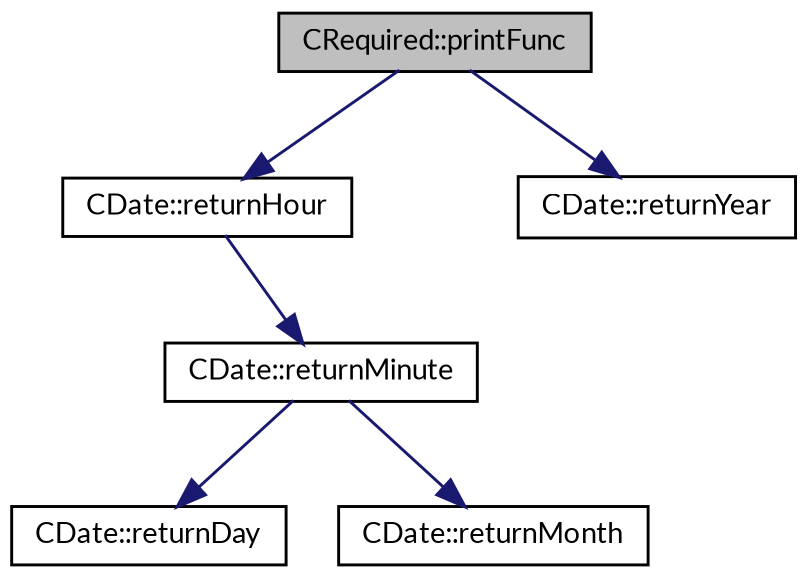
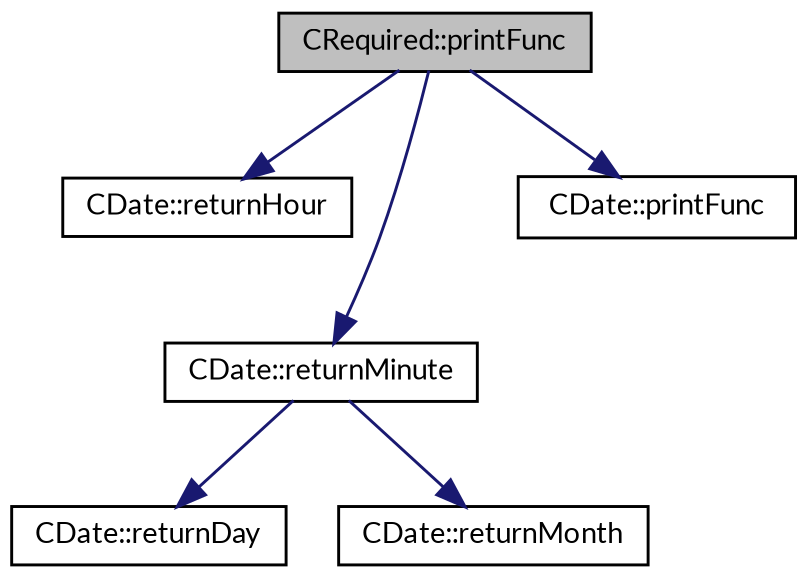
(657, 207) -> (657, 207)
(255, 277) -> (394, 196)
